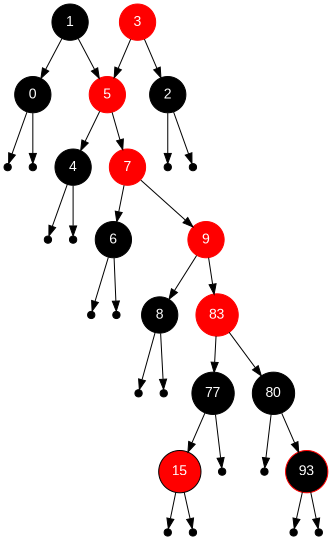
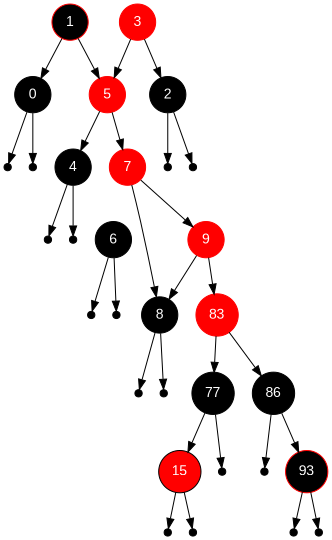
(70, 22) -> (70, 22)
(121, 198) -> (144, 236)
(273, 393) -> (273, 393)
